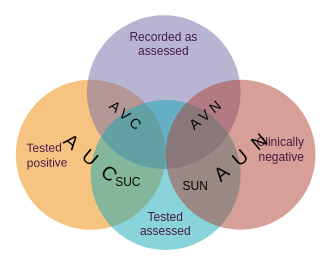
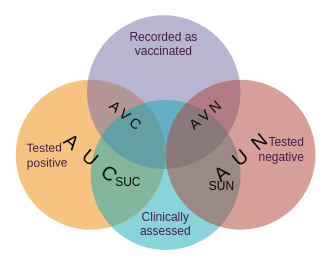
(164, 45) -> (164, 45)
(278, 150) -> (279, 150)
(195, 186) -> (222, 186)
(165, 224) -> (165, 224)
